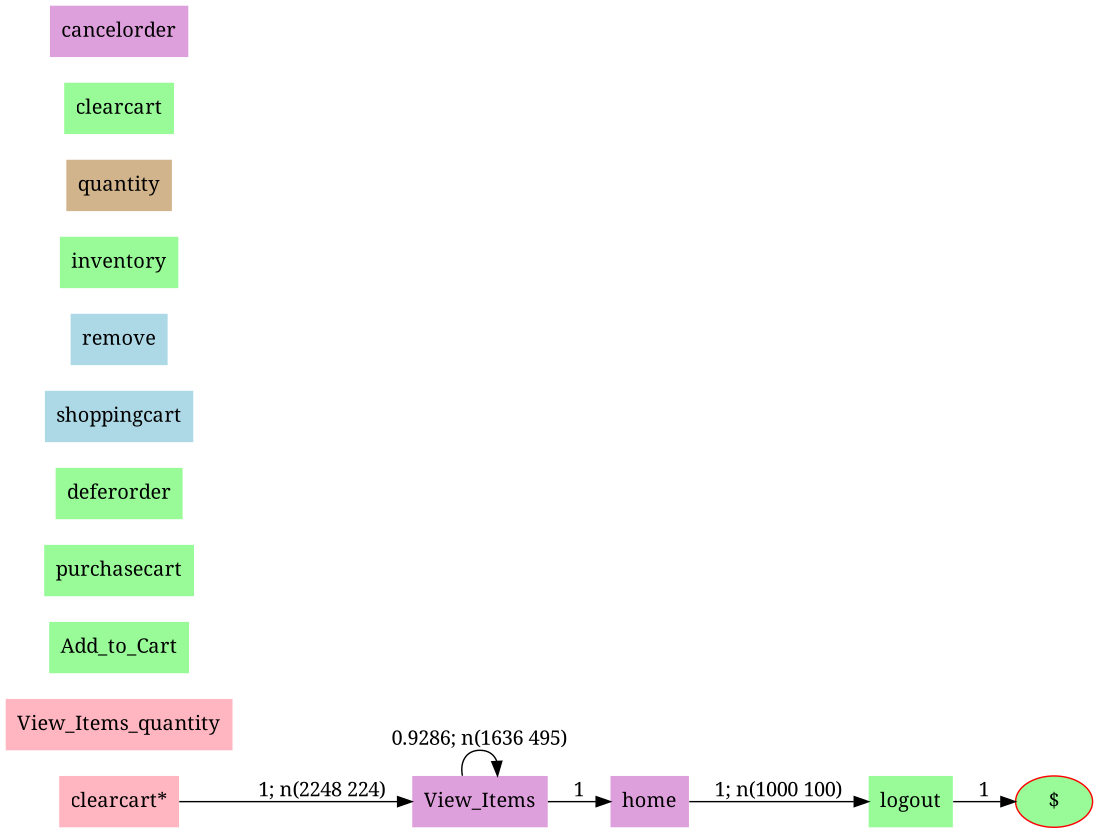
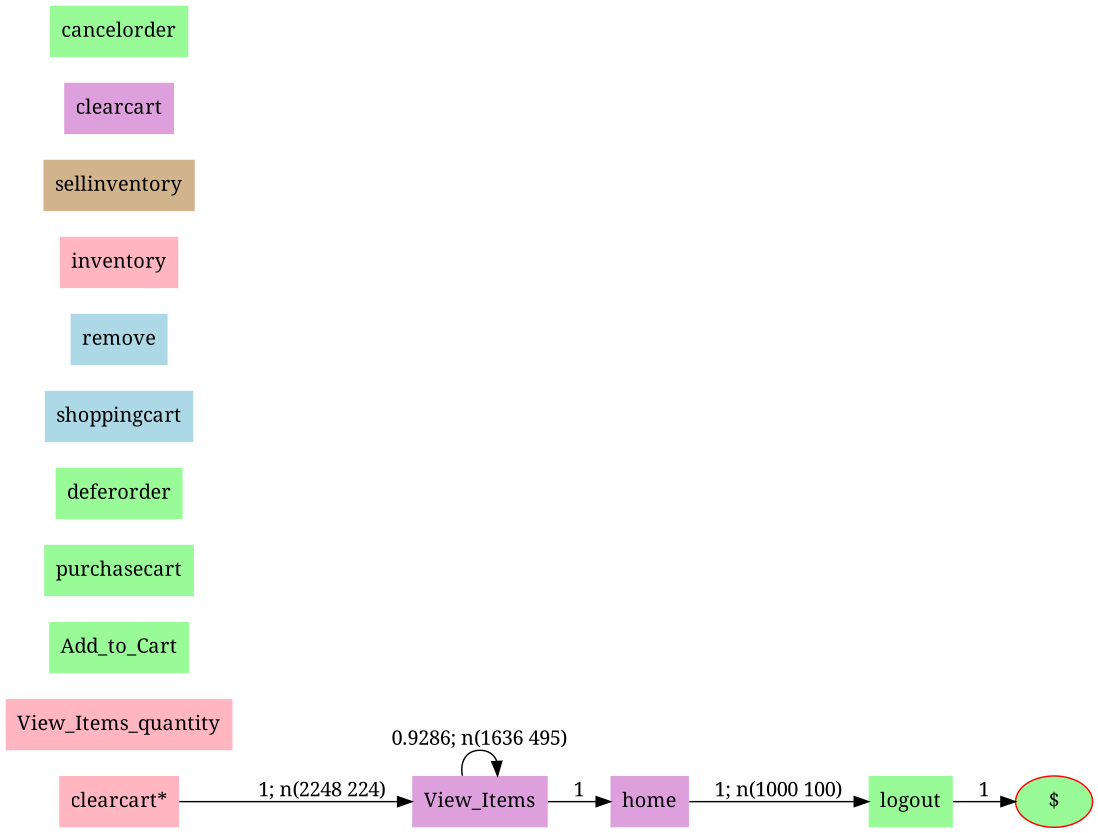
(119, 31) -> (119, 31)
(119, 108) -> (119, 108)
(119, 185) -> (119, 185)
(119, 262) -> (119, 262)
